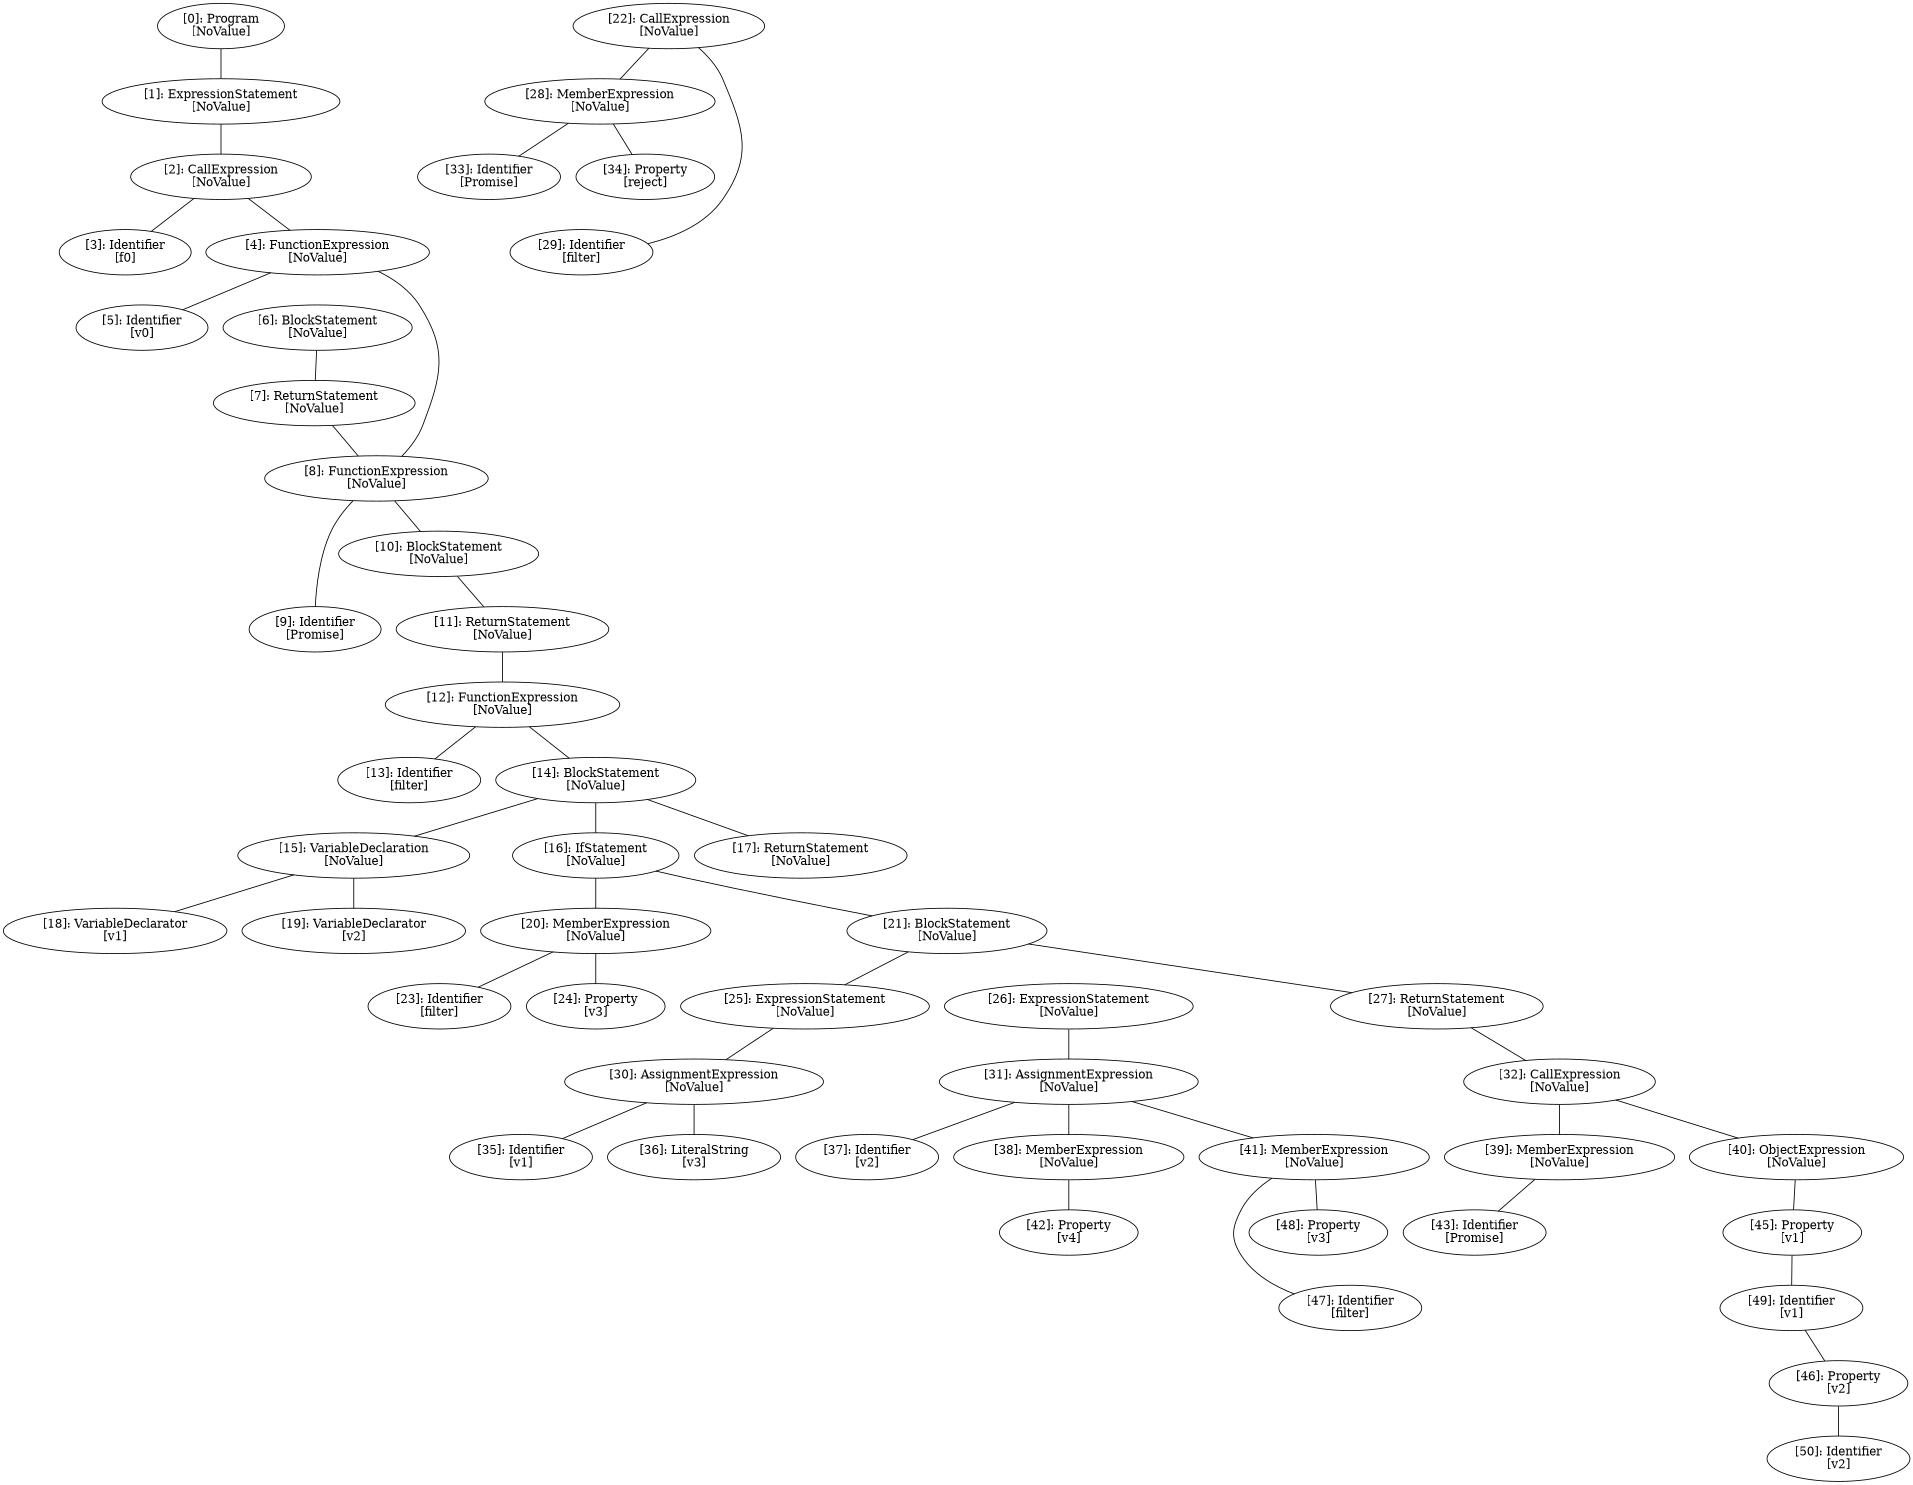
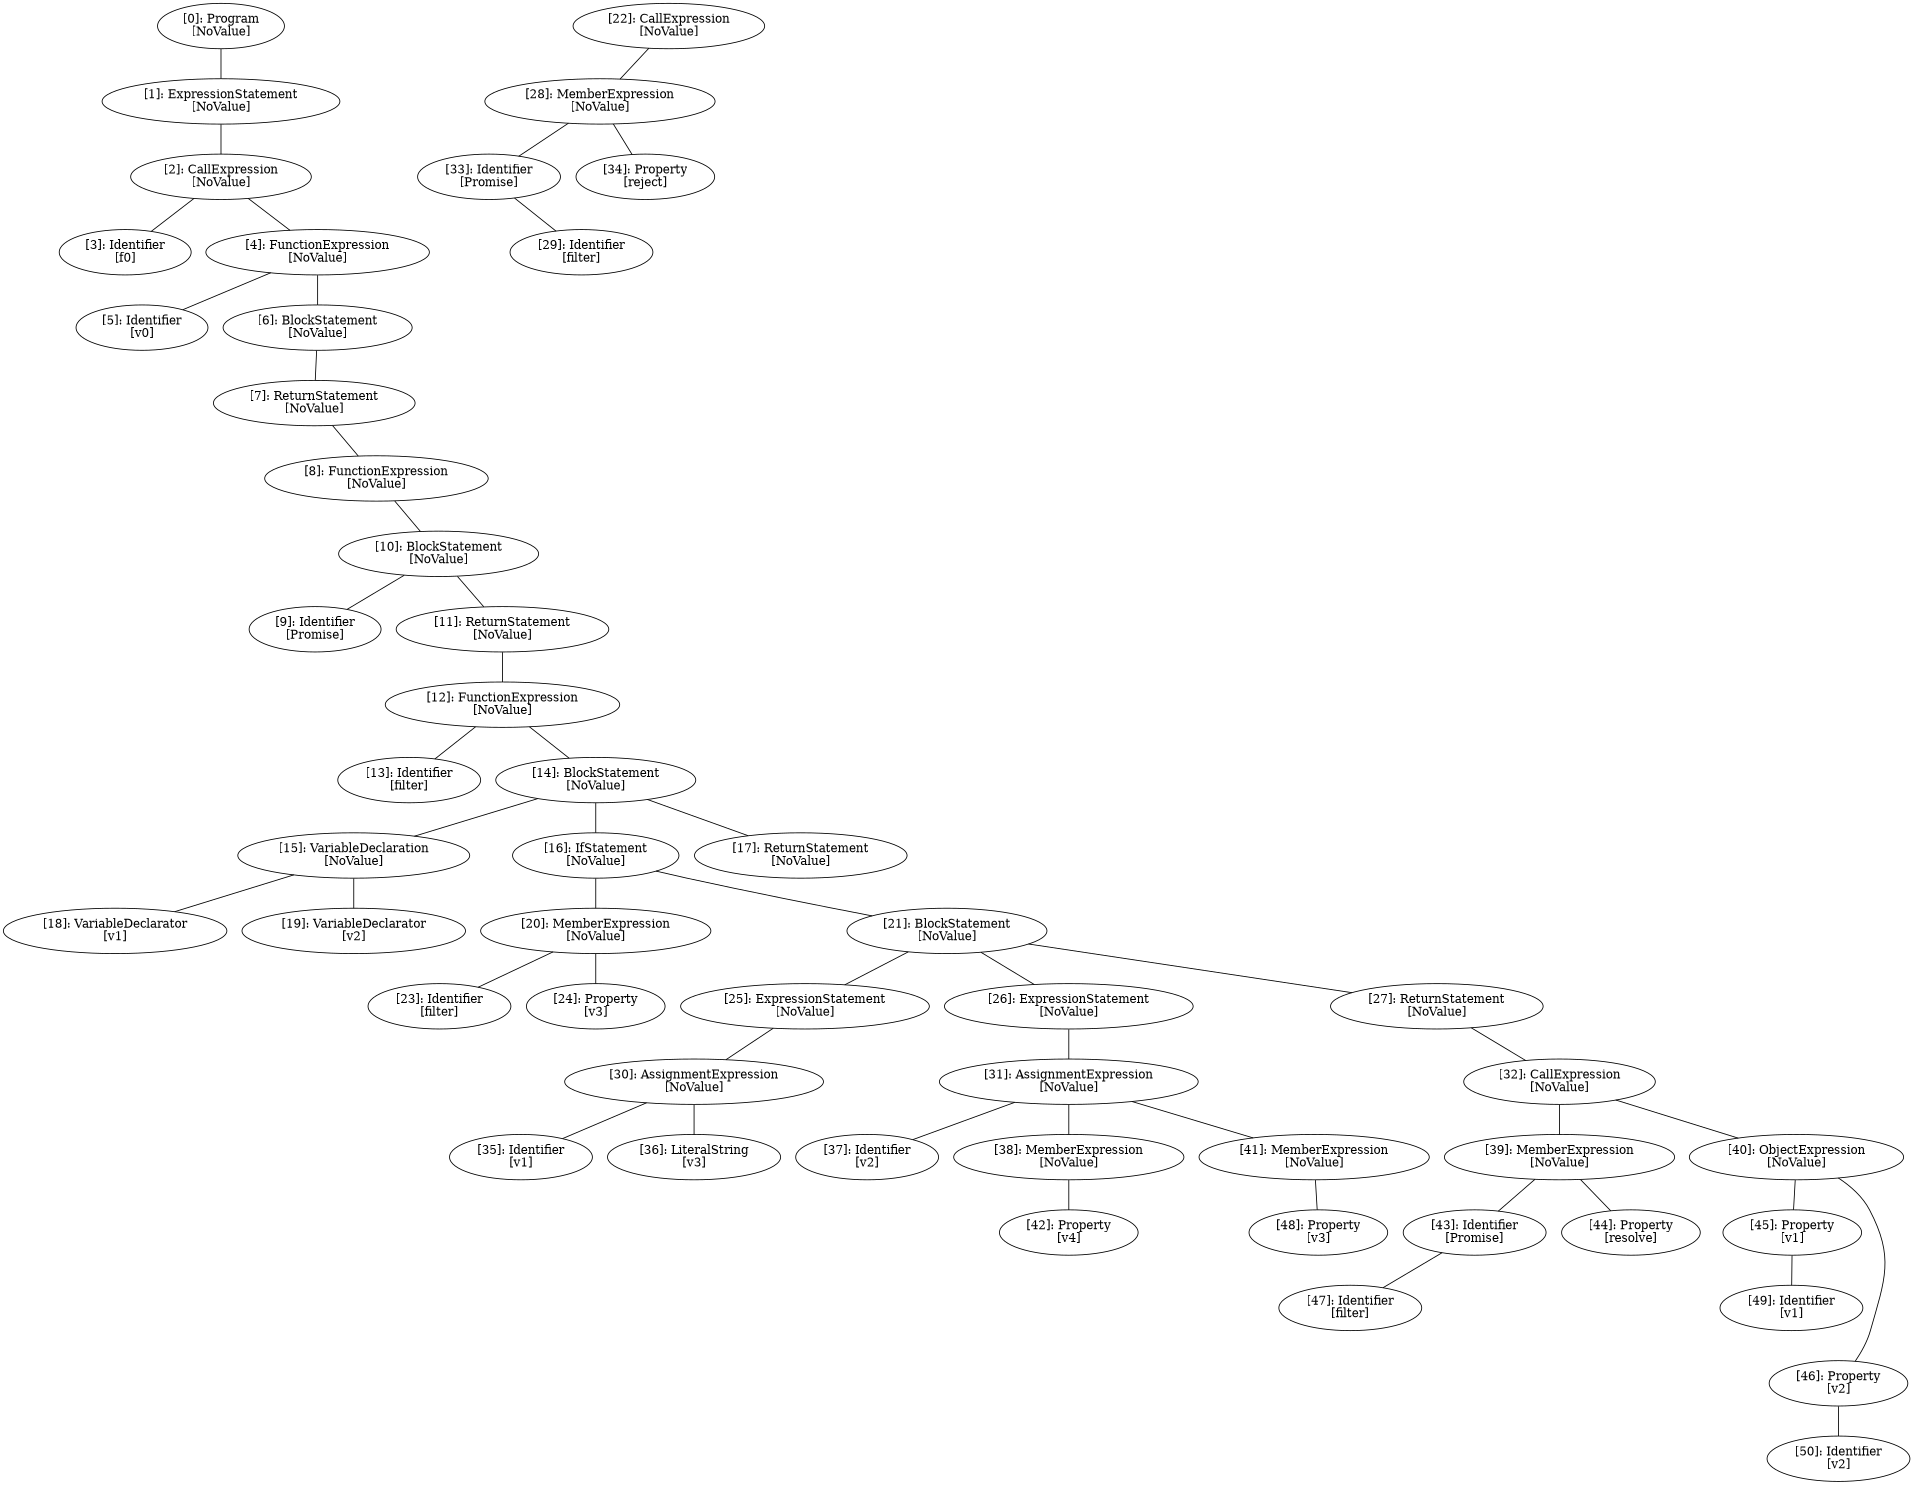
(740, 164) -> (535, 215)
(439, 356) -> (318, 290)
(324, 550) -> (376, 592)
none -> (1008, 968)
none -> (1631, 1233)
(1235, 1244) -> (1413, 1270)
(1815, 1346) -> (1885, 1264)
